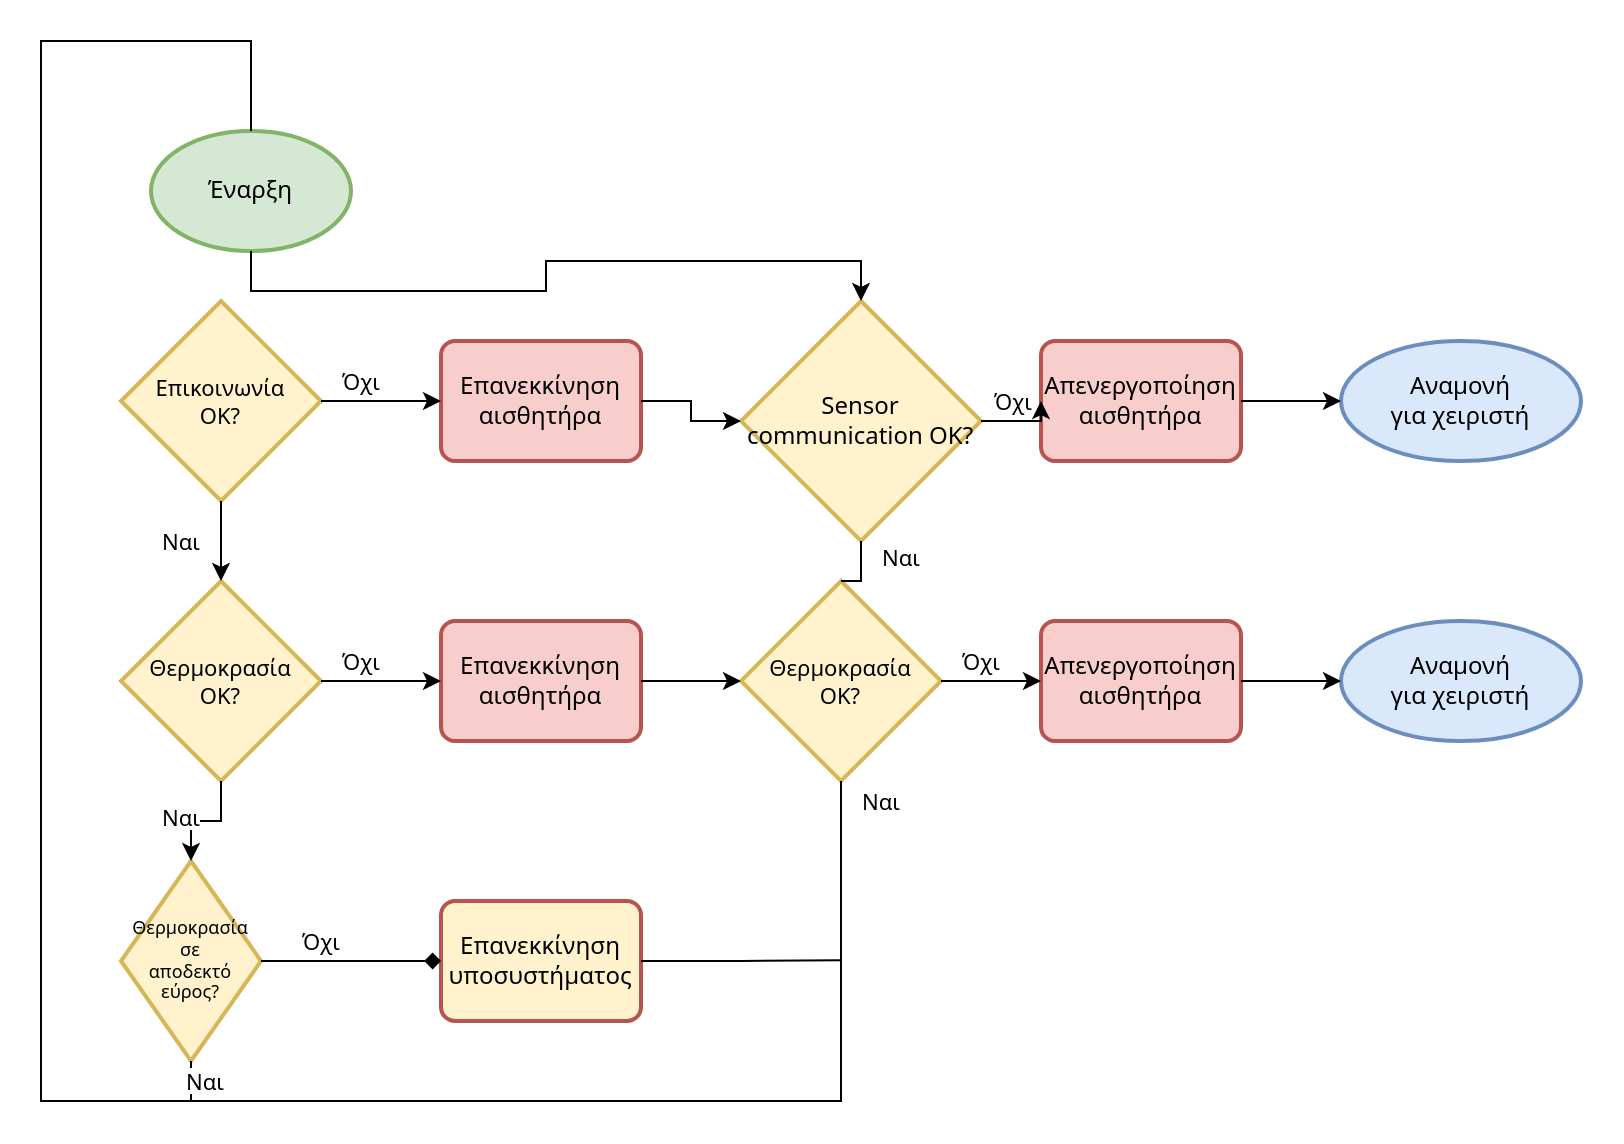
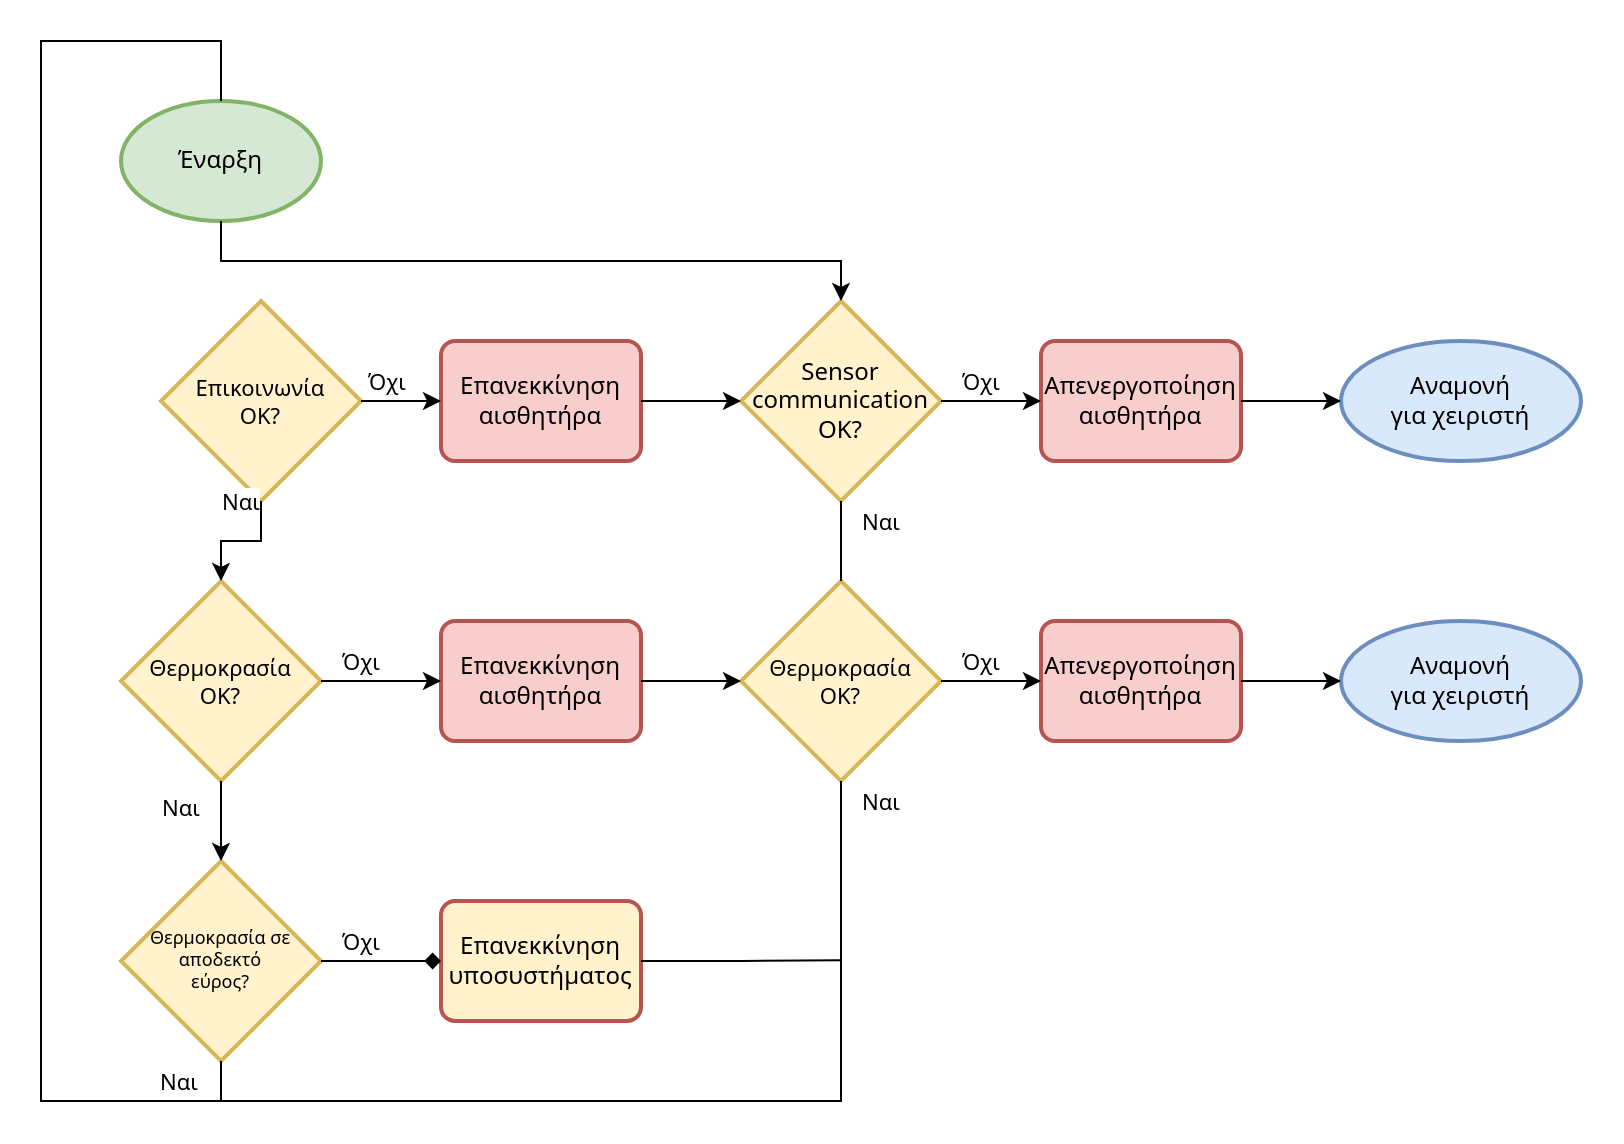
(251, 191) -> (221, 161)
(221, 401) -> (261, 401)
(861, 421) -> (841, 401)
(191, 961) -> (221, 961)
